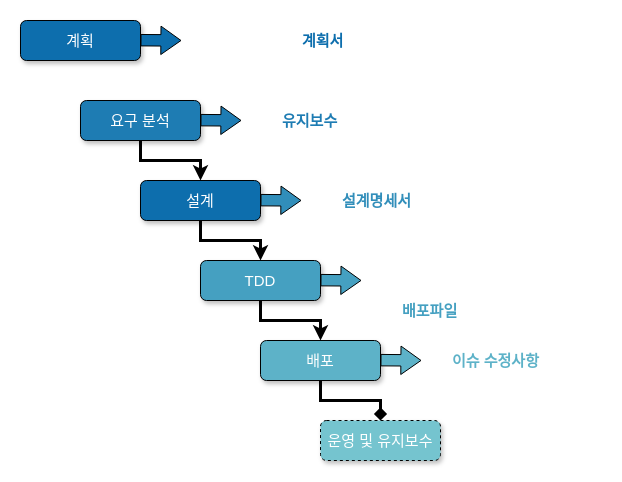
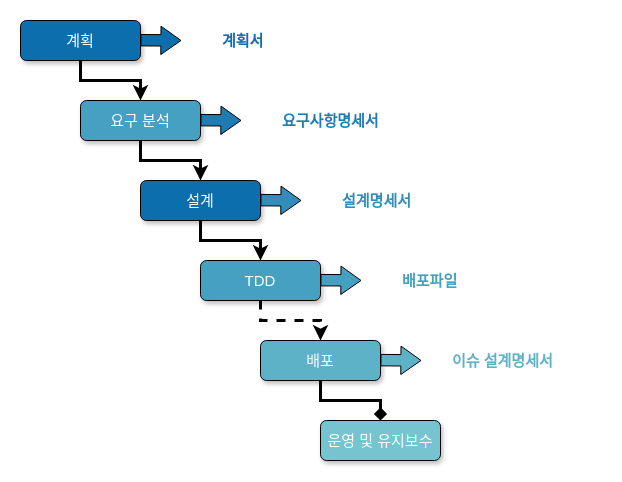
(376, 41) -> (296, 41)
none -> (105, 81)
(141, 121) -> (141, 121)
(313, 121) -> (335, 121)
(476, 311) -> (476, 281)
(289, 321) -> (289, 321)
(500, 361) -> (507, 361)
(381, 441) -> (381, 441)
